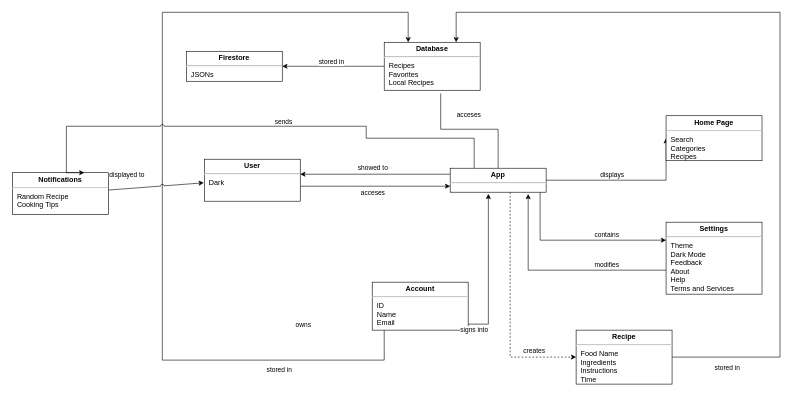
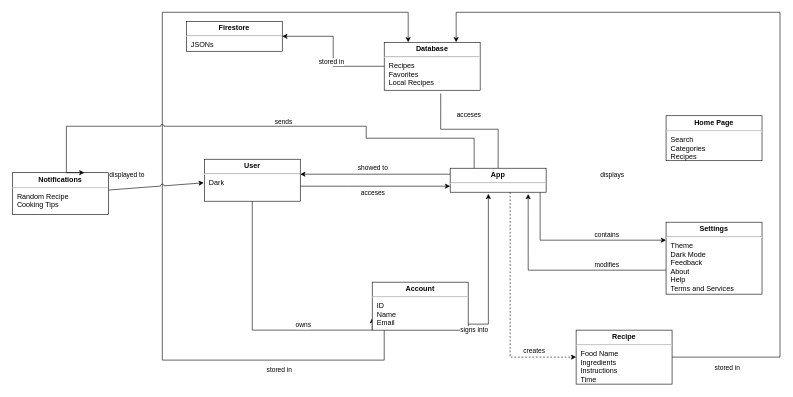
(234, 66) -> (234, 36)
(665, 180) -> none
none -> (252, 329)
